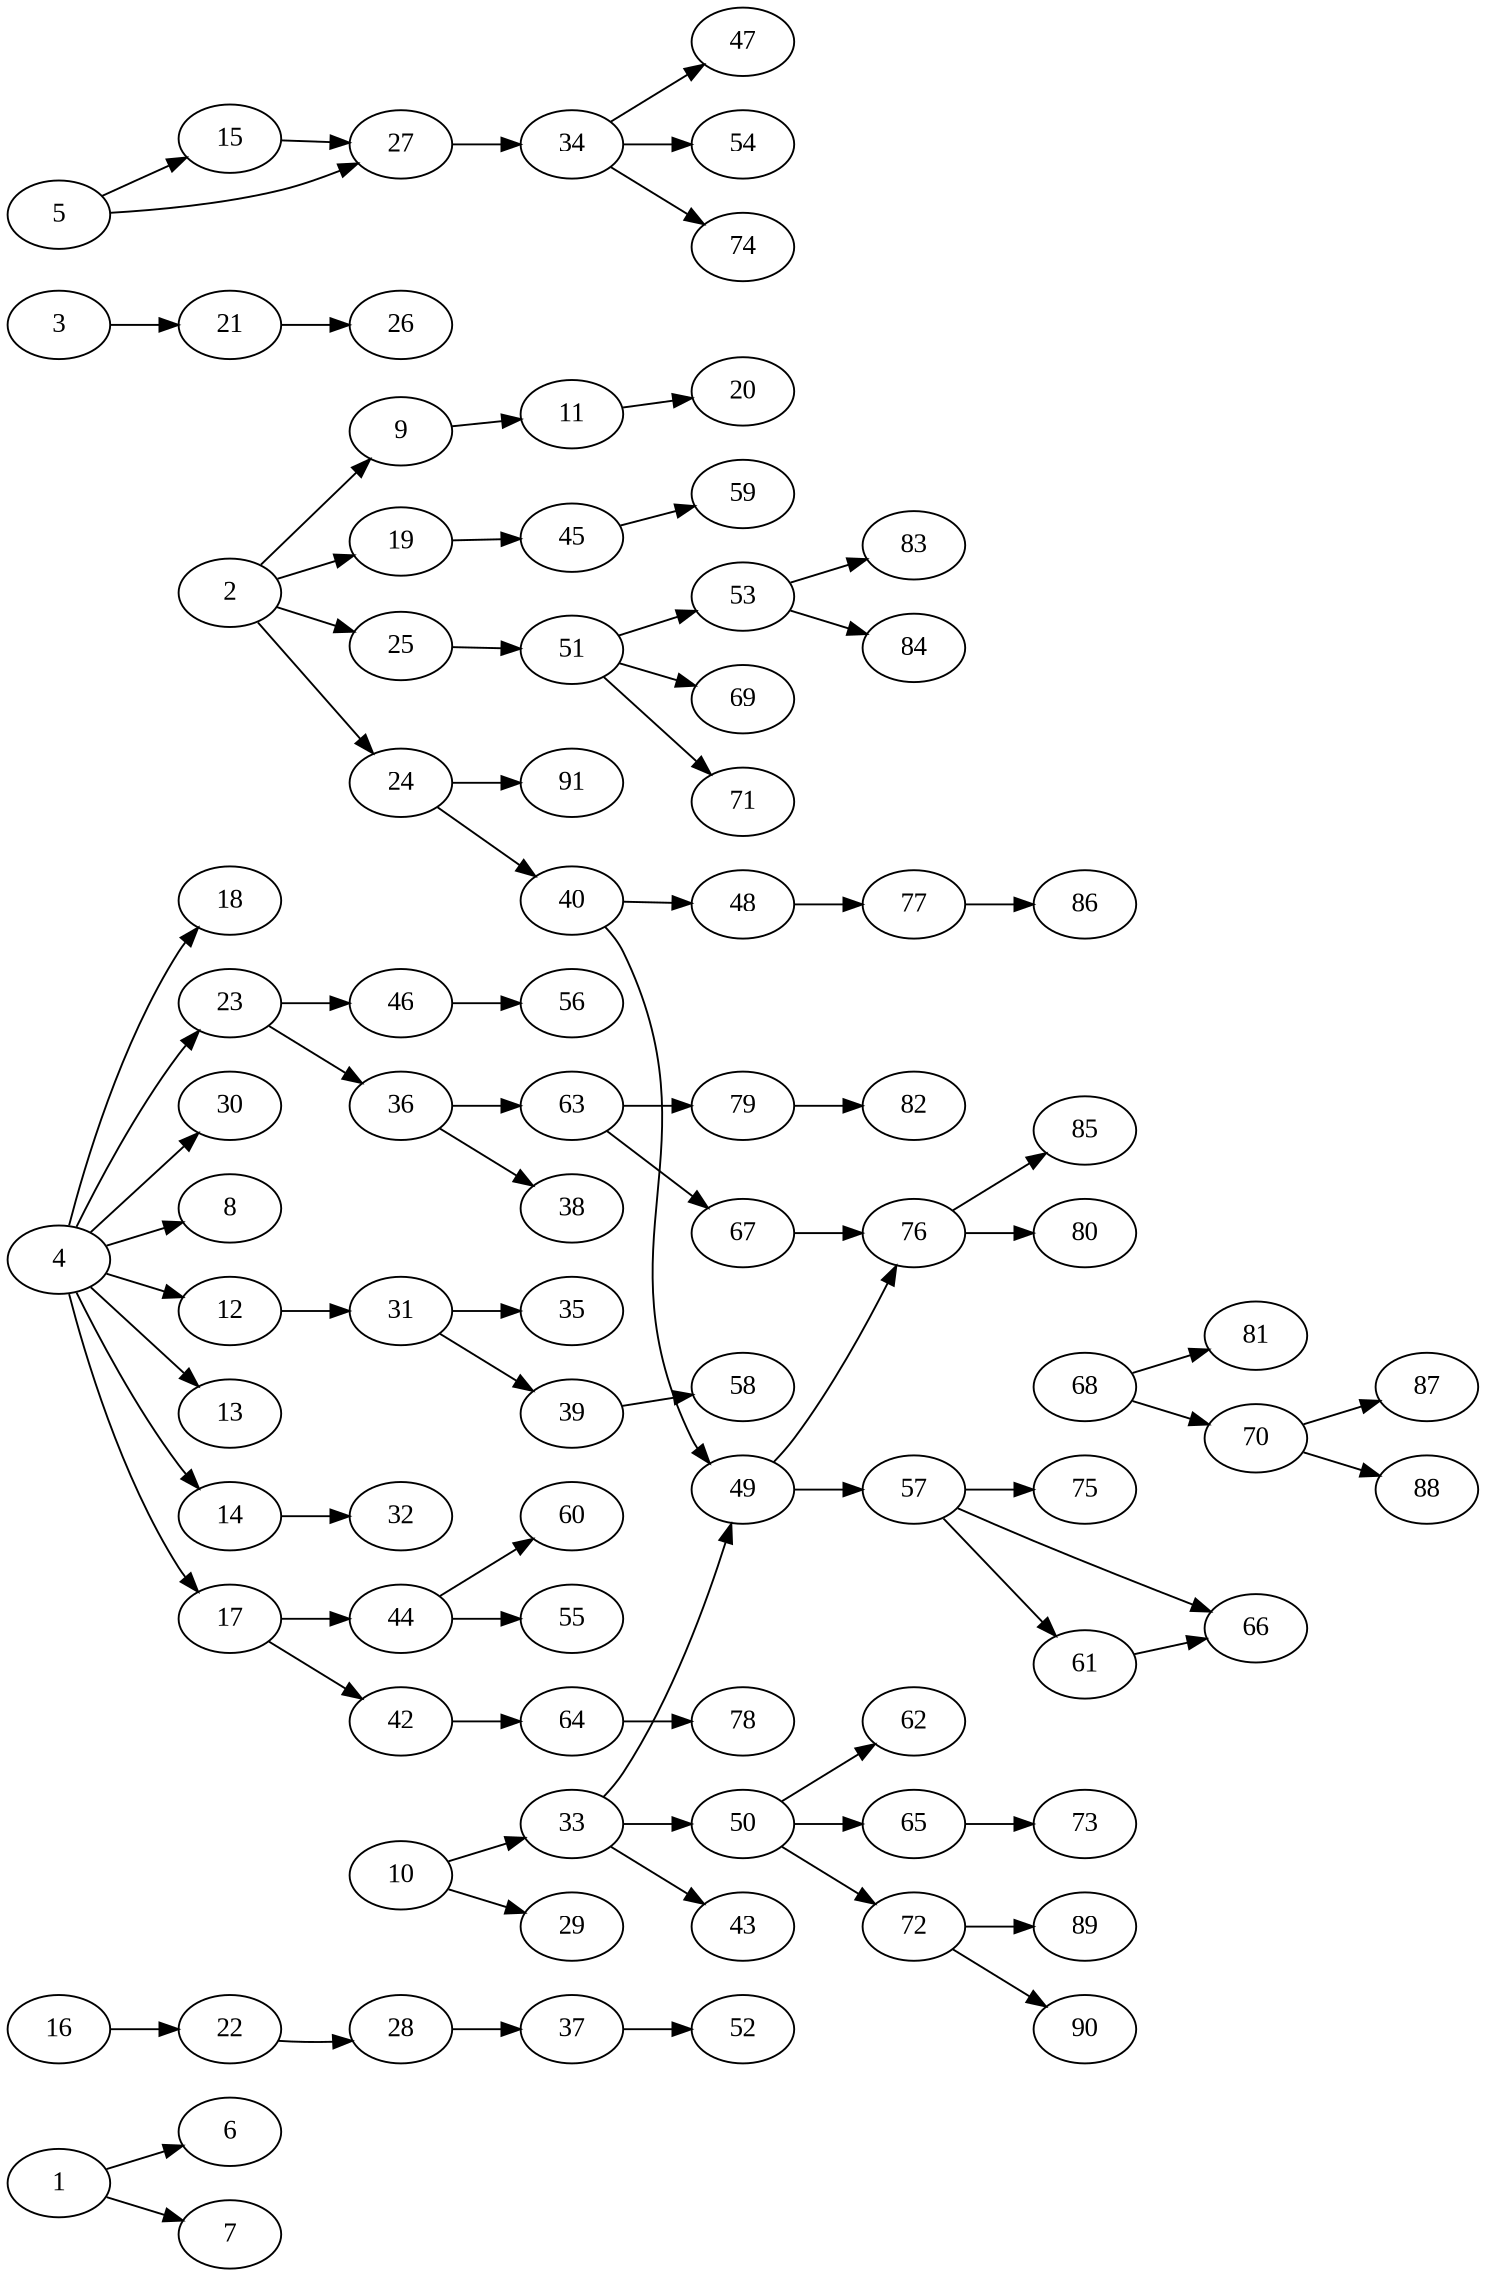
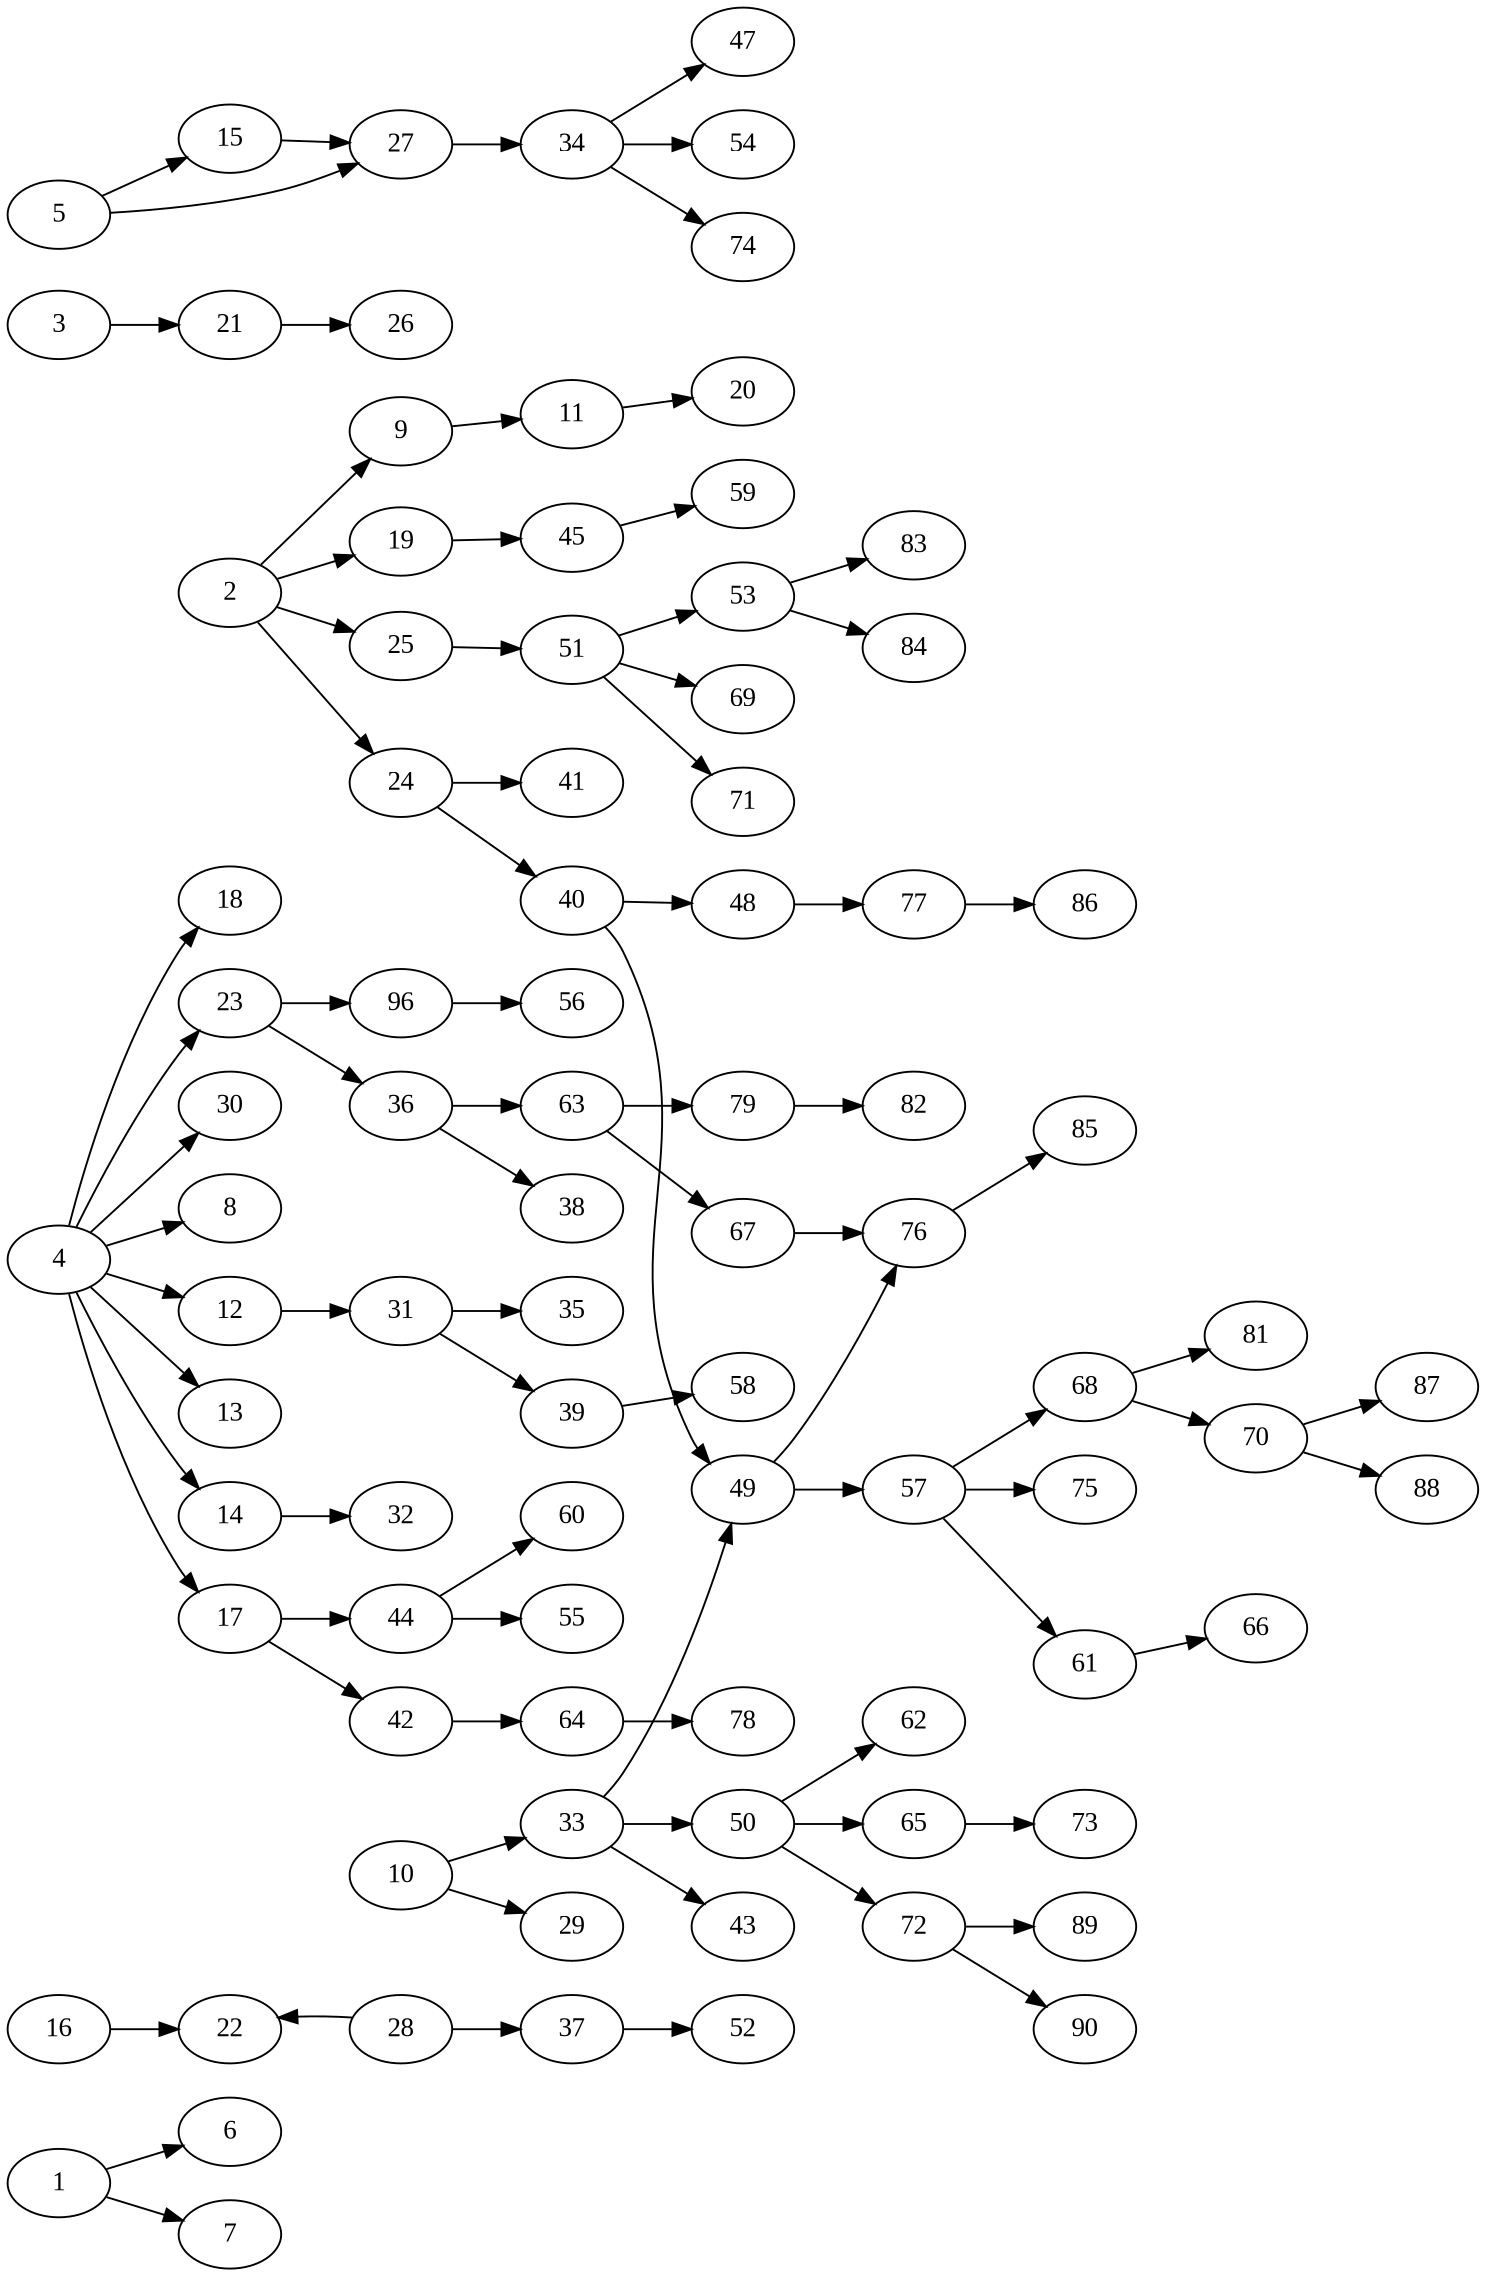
(572, 783) -> (572, 783)
(401, 1003) -> (401, 1003)
(1085, 1233) -> none
(1075, 1558) -> (991, 1443)
(306, 2042) -> (325, 2016)
